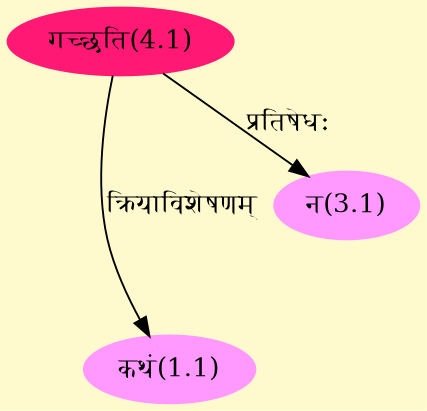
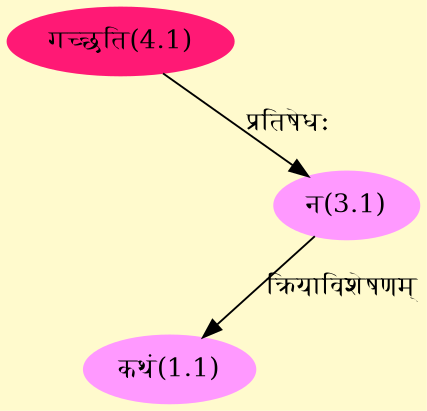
(102, 201) -> (266, 280)
